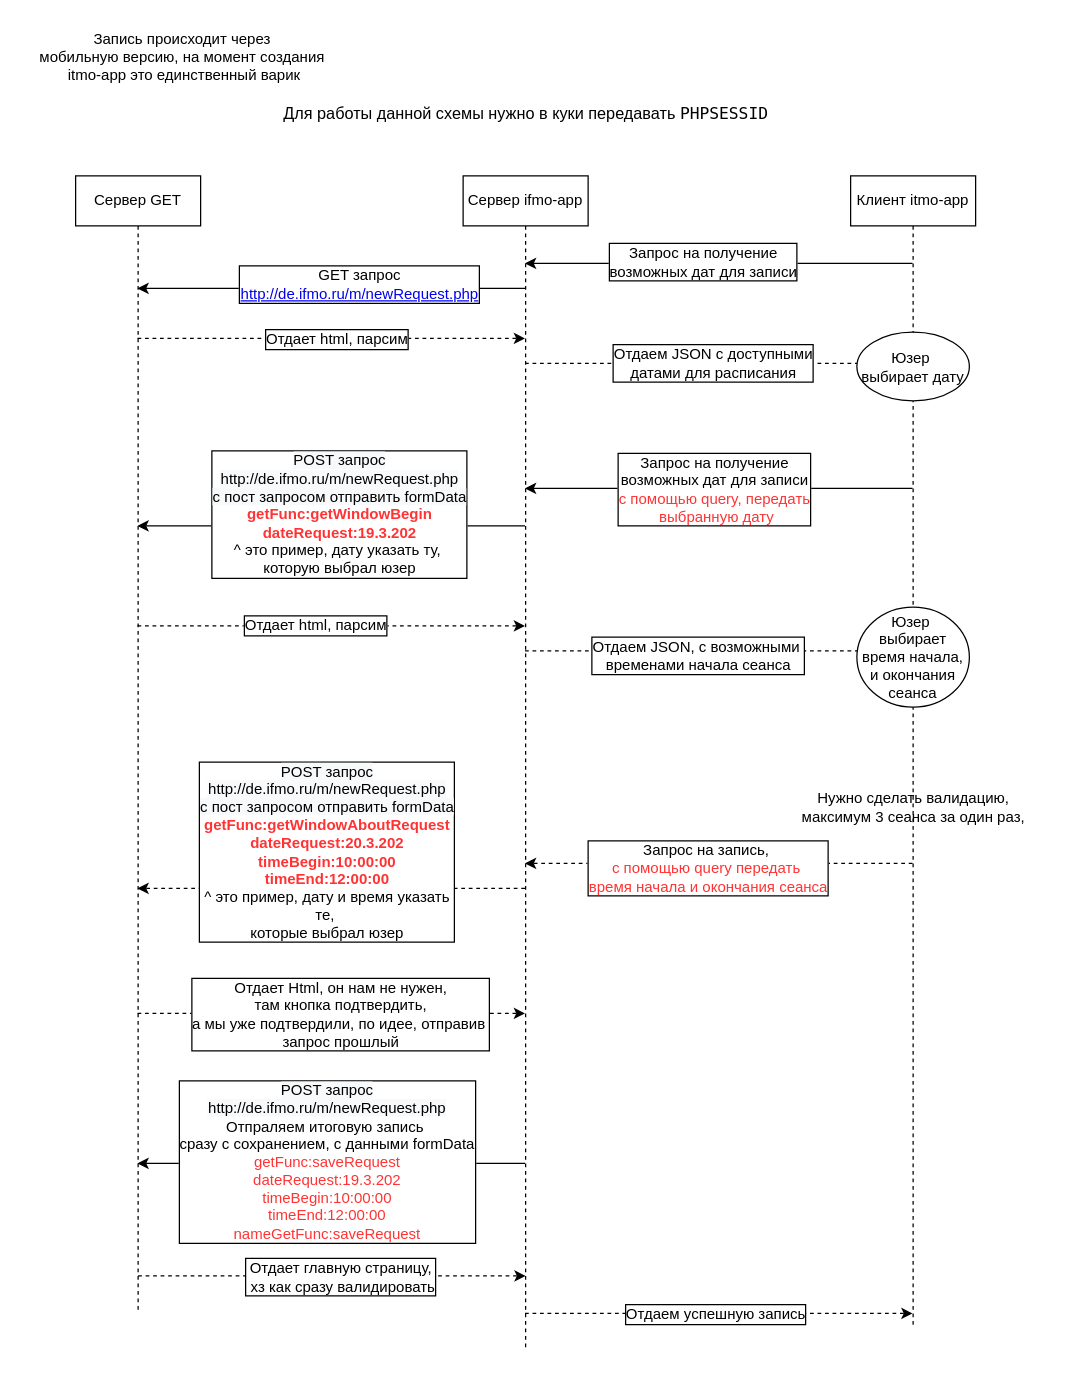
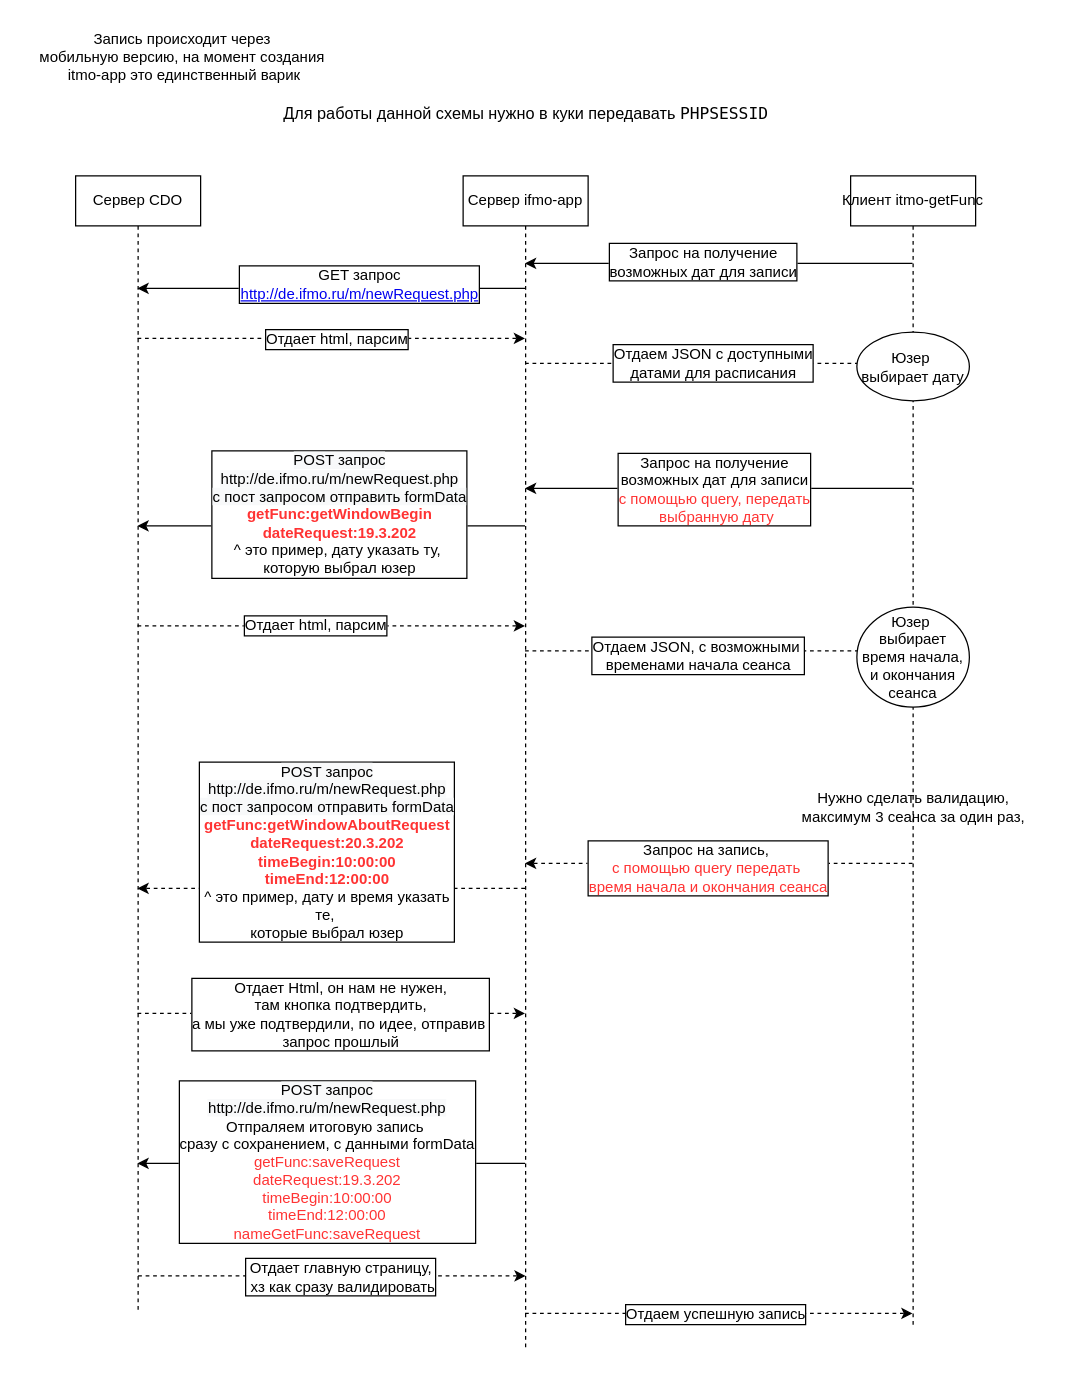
(138, 201) -> (138, 201)
(913, 201) -> (913, 201)
